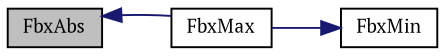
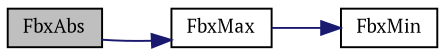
(146, 15) -> (127, 41)
